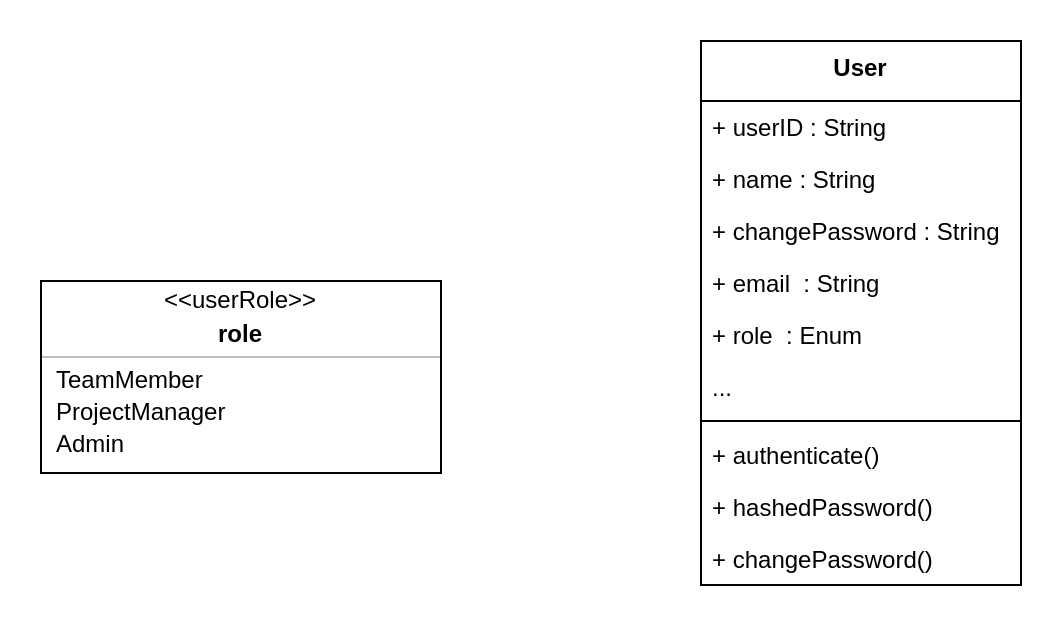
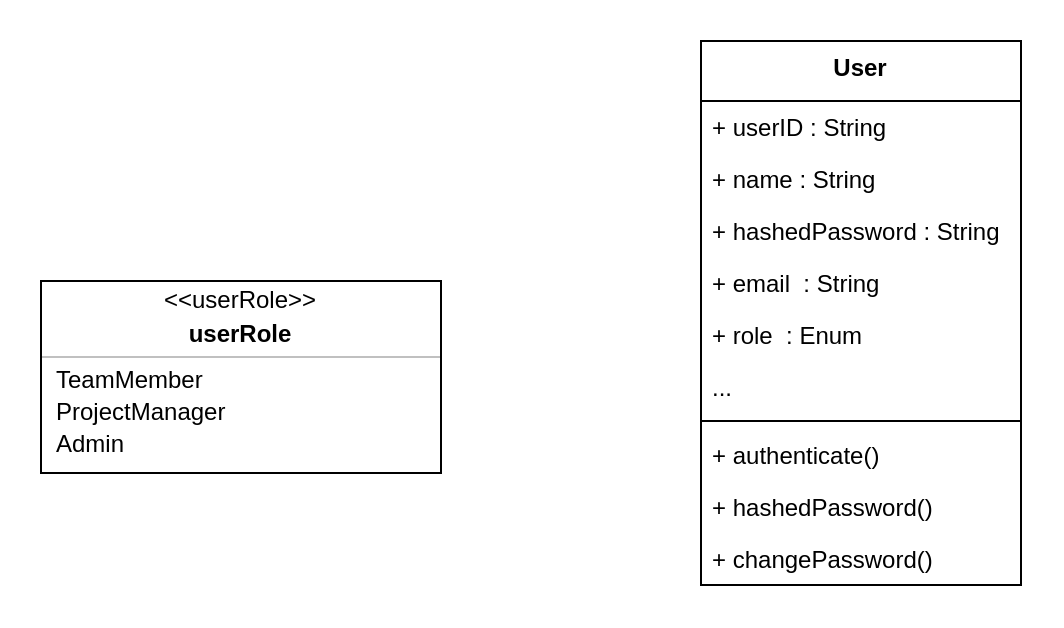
(864, 232) -> (864, 232)
(241, 335) -> (241, 335)
